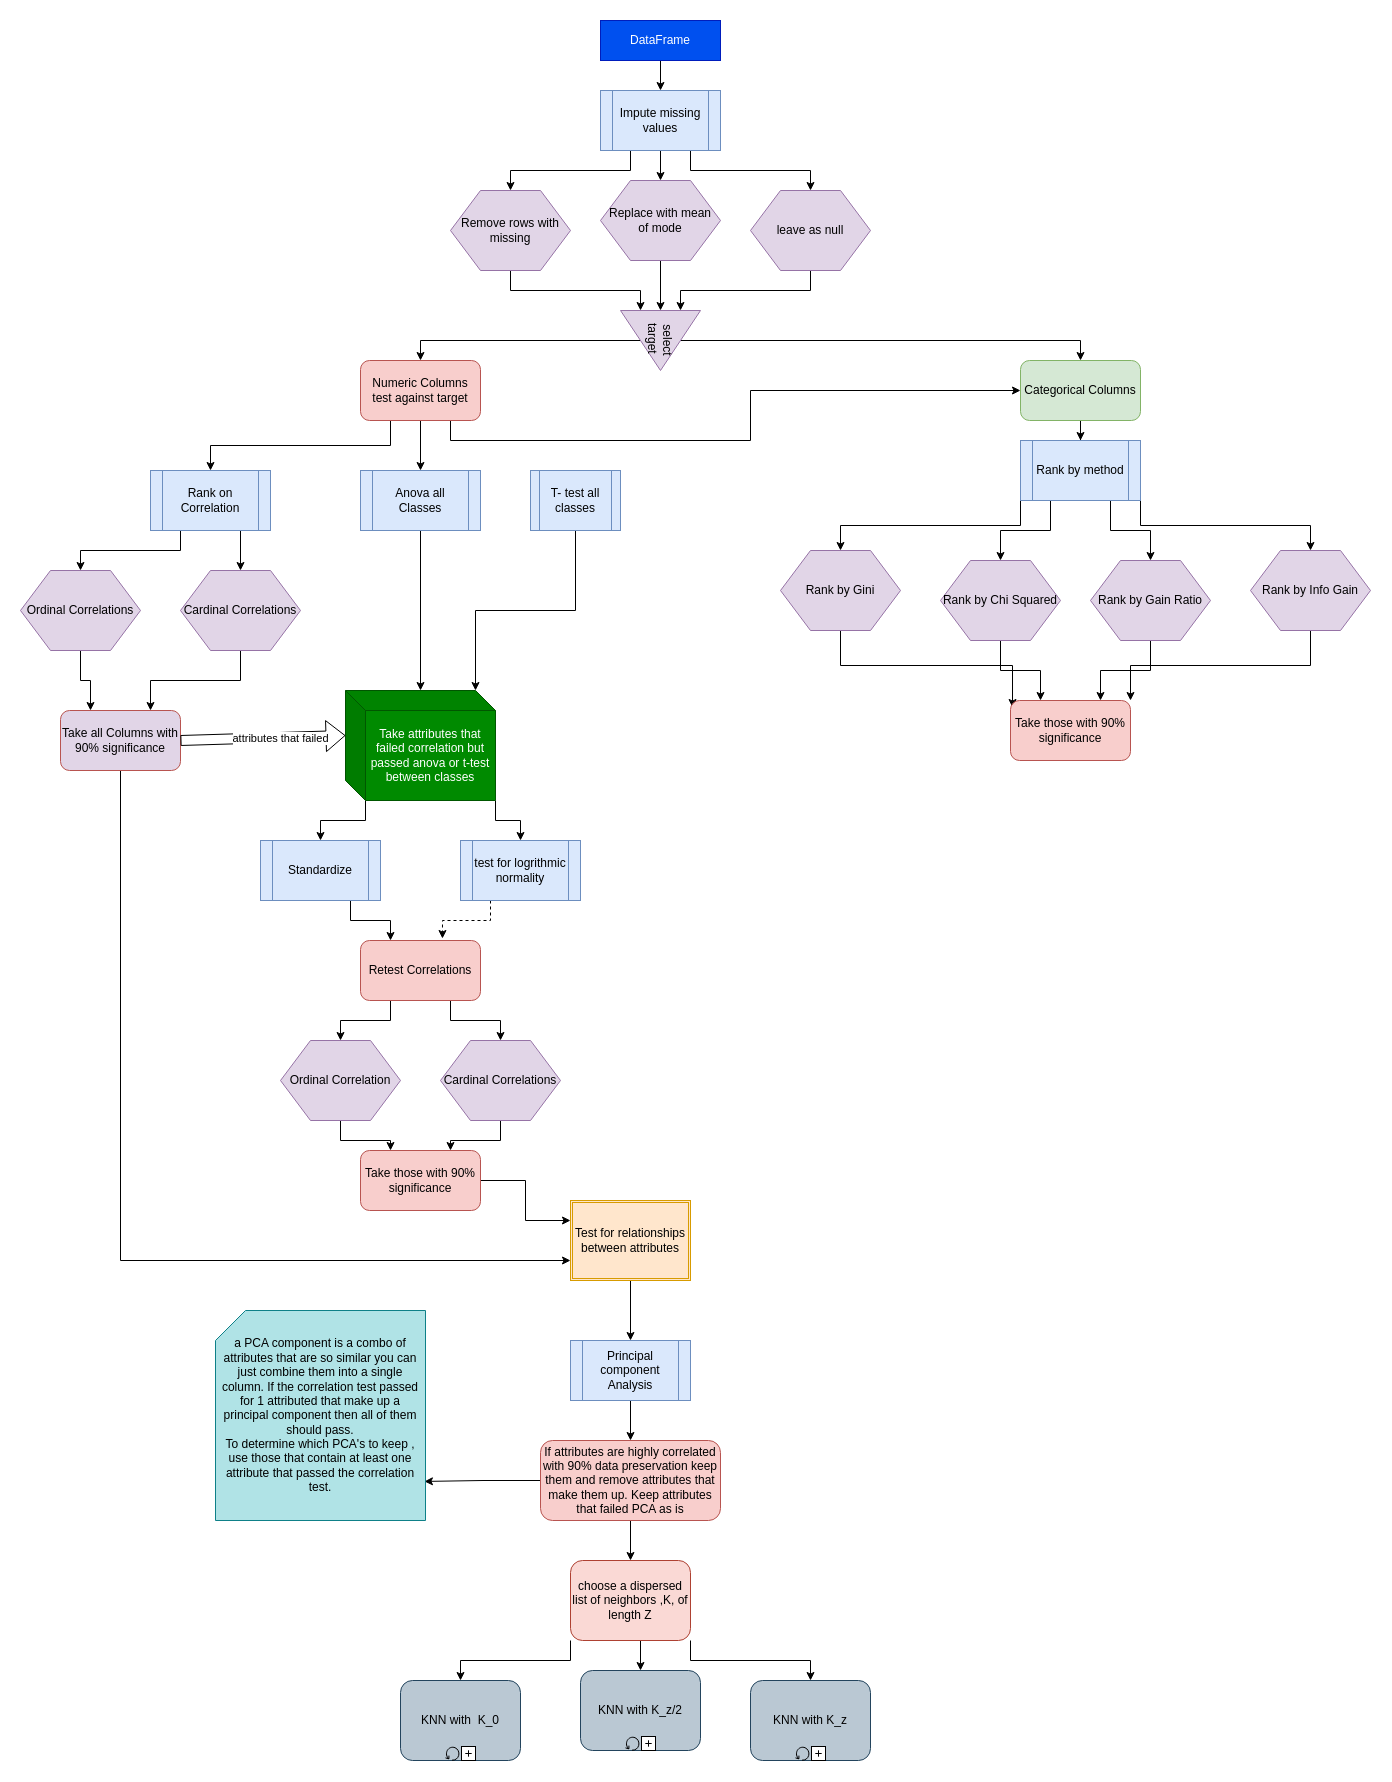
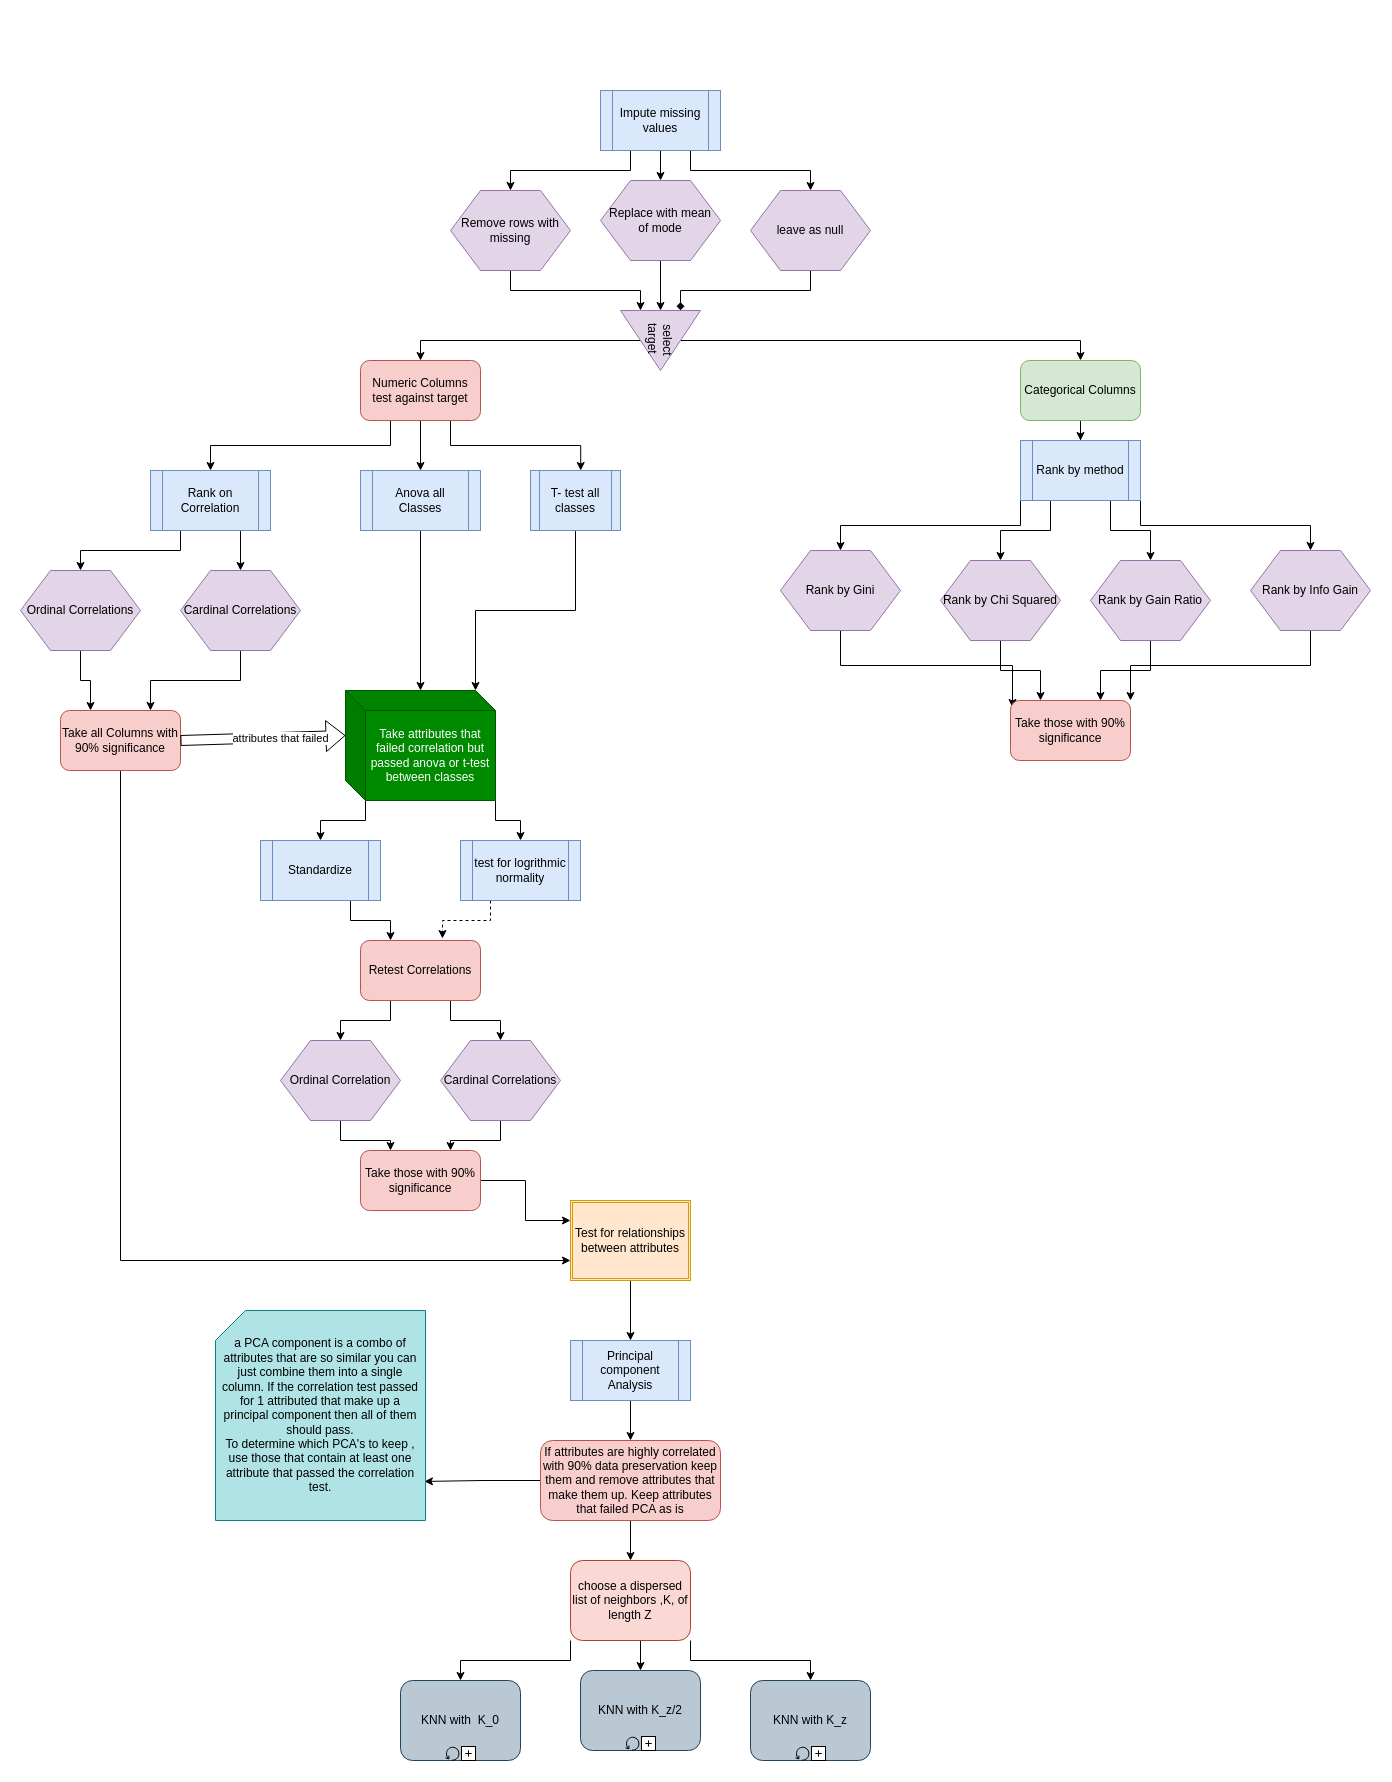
(661, 41) -> none
(661, 80) -> none
(681, 302) -> (681, 302)
(751, 436) -> (521, 446)
(121, 741) -> (121, 741)
